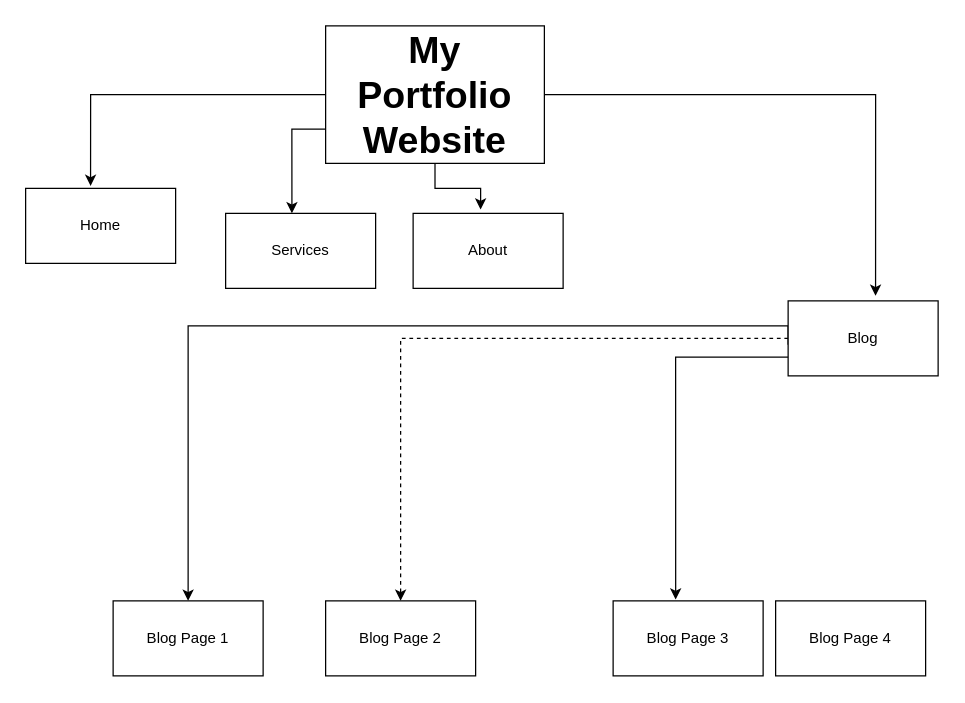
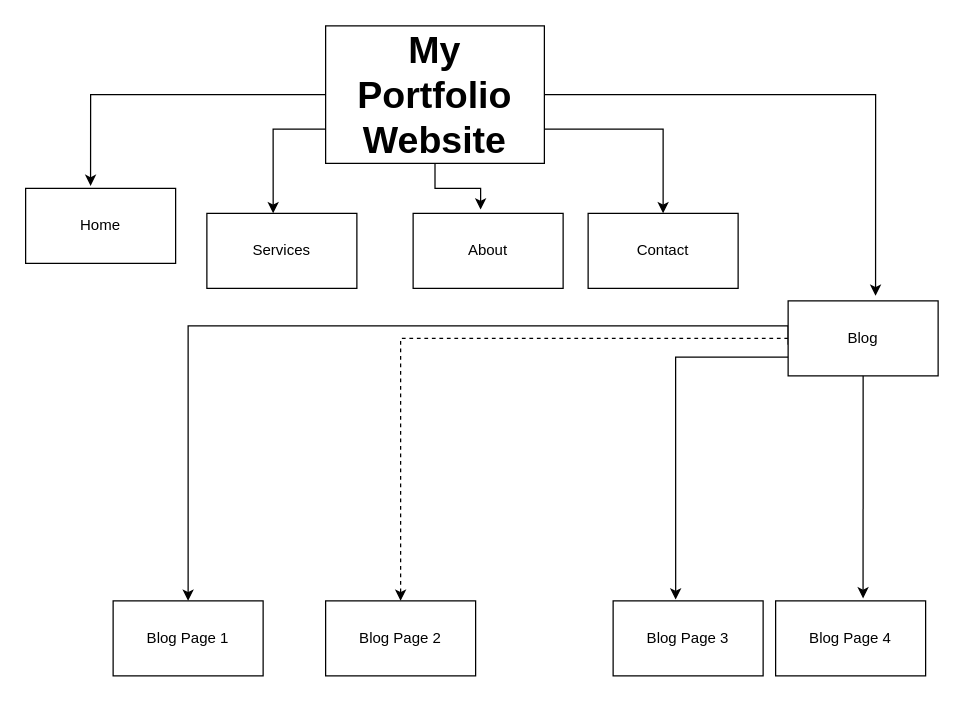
none -> (642, 129)
(301, 251) -> (282, 251)
none -> (663, 251)
none -> (863, 483)
